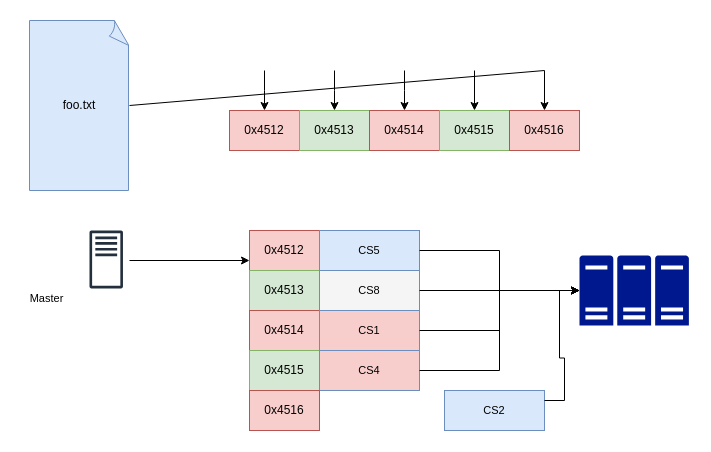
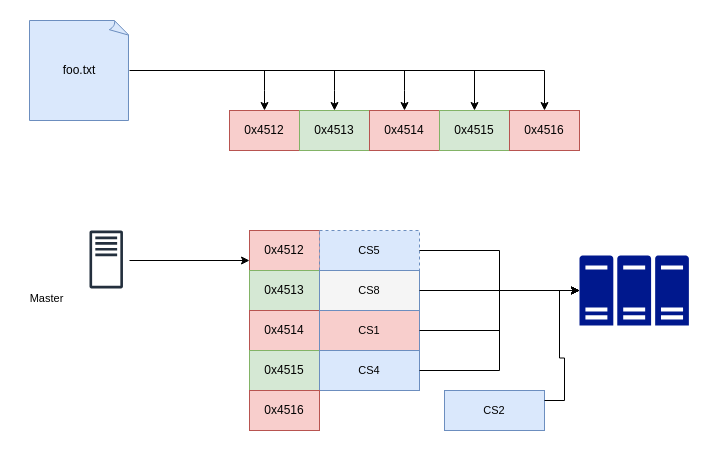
(80, 106) -> (80, 71)
(370, 251) -> (370, 251)
(370, 371) -> (370, 371)
